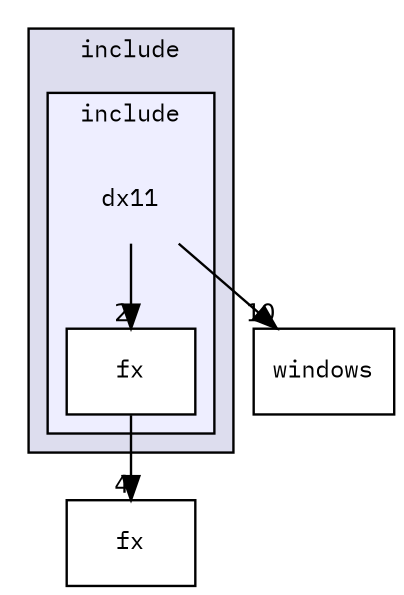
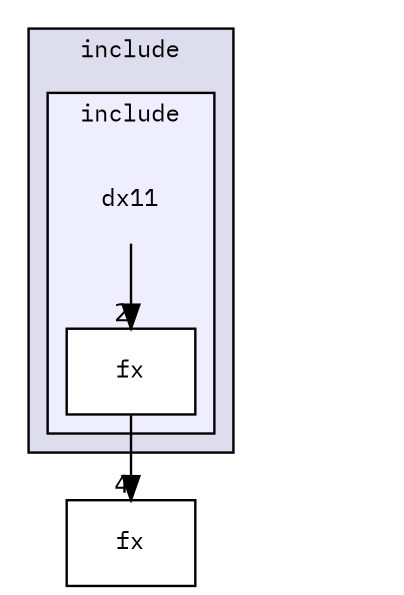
(324, 372) -> none
